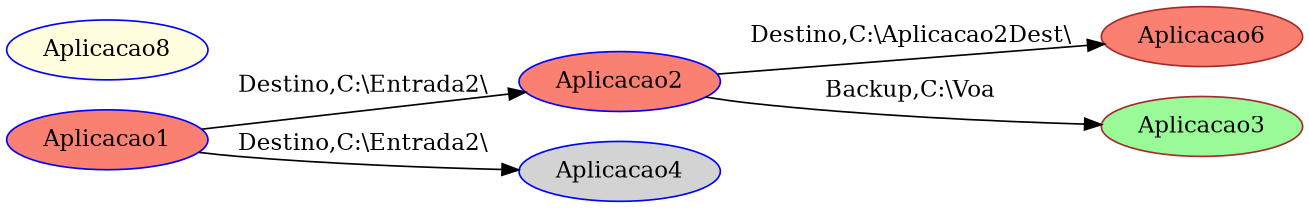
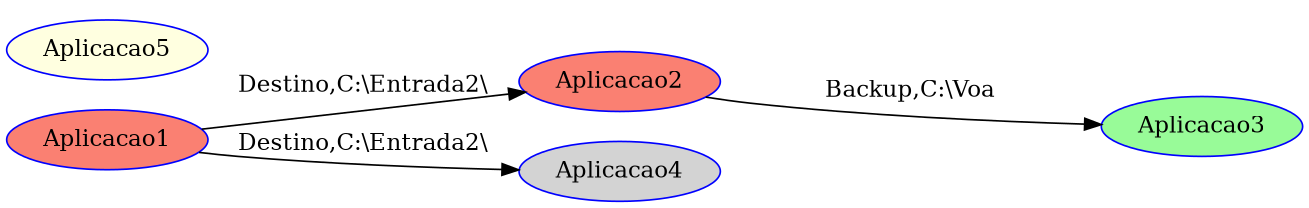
(1202, 37) -> none
(107, 50) -> (107, 50)
(1202, 126) -> (1202, 126)
